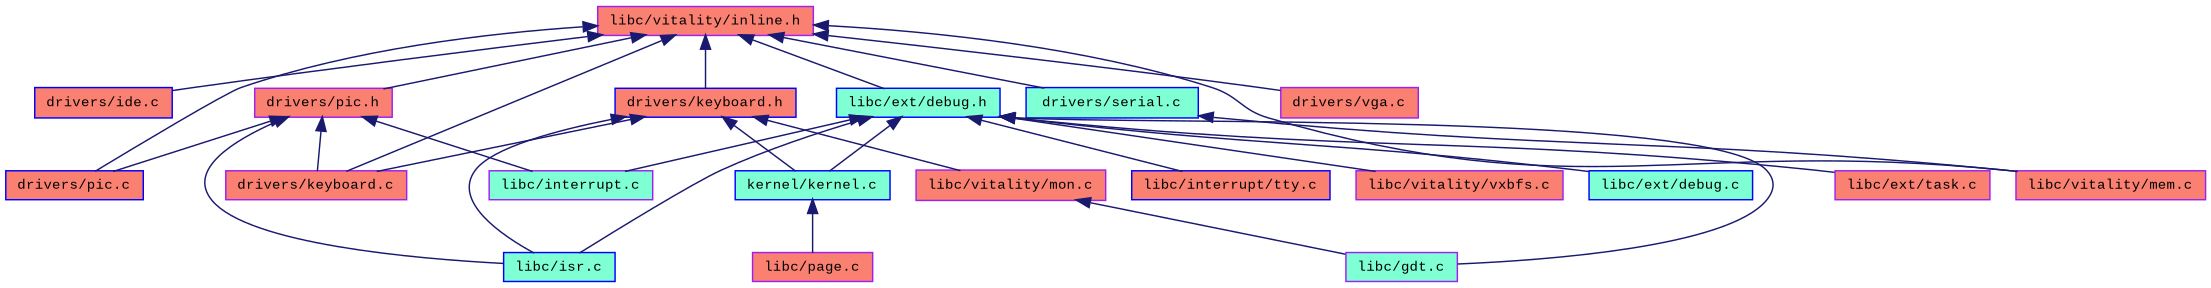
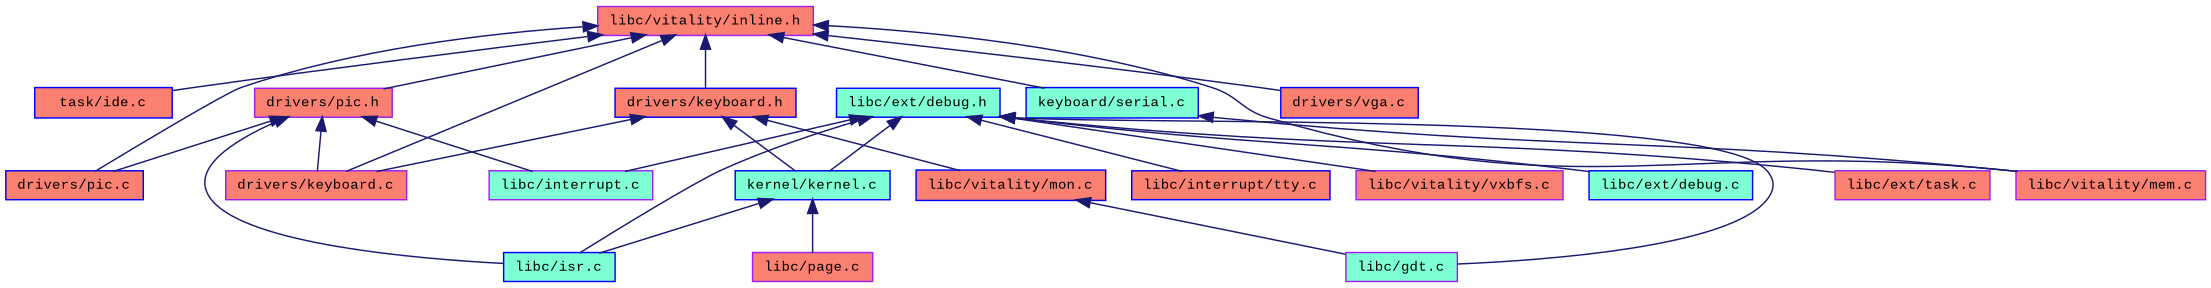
(819, 64) -> none
(103, 103) -> (103, 103)
(1112, 103) -> (1112, 103)
(1350, 103) -> (1350, 103)
(478, 168) -> (679, 228)
(1011, 185) -> (1011, 185)
